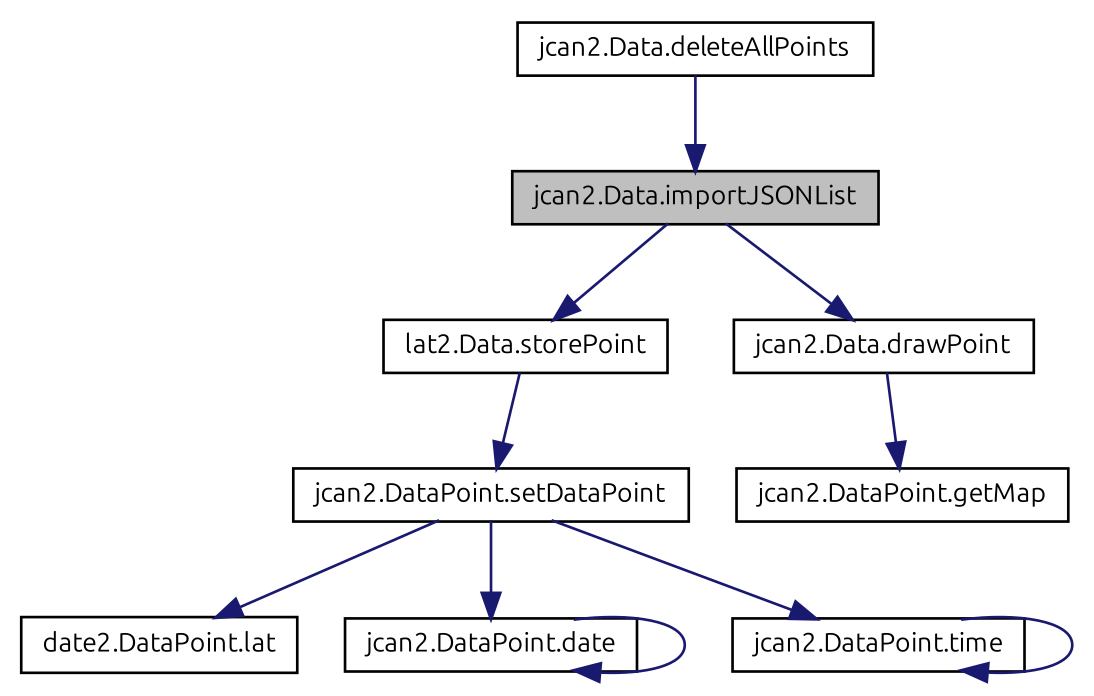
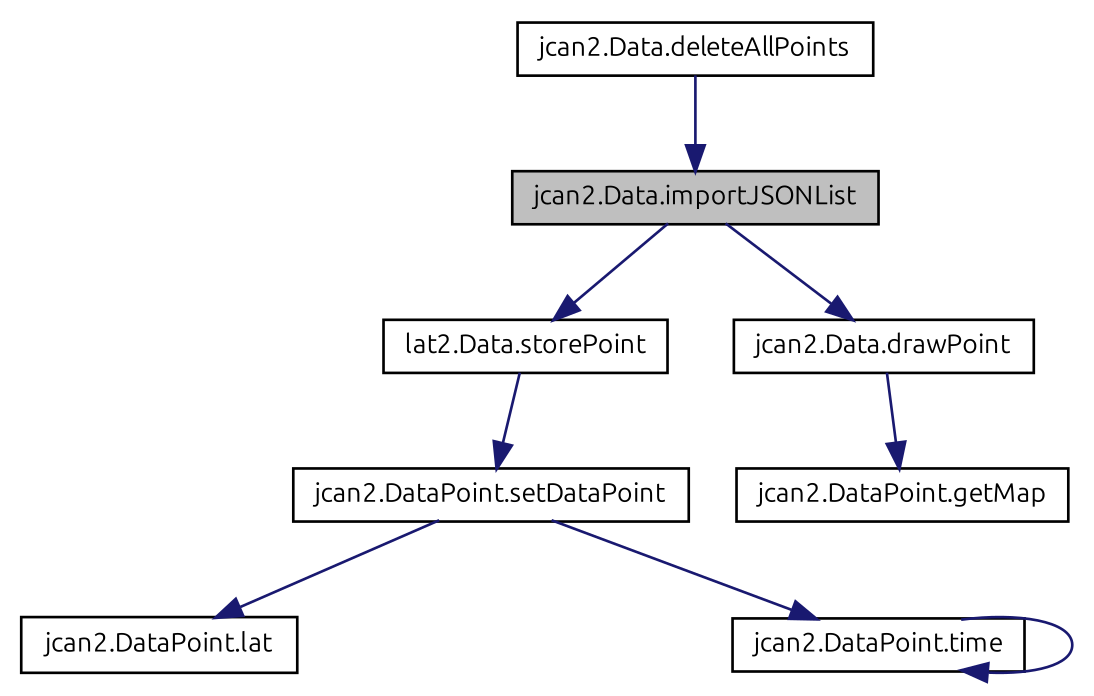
(159, 645) -> (159, 645)
(491, 645) -> none
